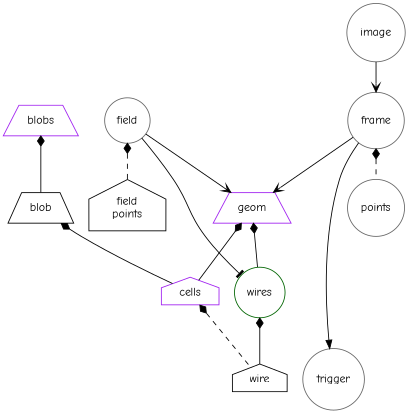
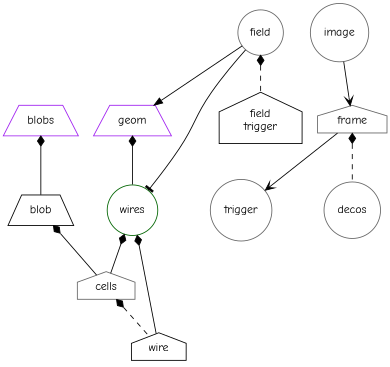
(376, 121) -> (352, 121)
(185, 161) -> (202, 73)
(317, 162) -> none
(127, 208) -> (261, 121)
(376, 208) -> (352, 210)
(328, 239) -> (305, 159)
(216, 257) -> (116, 259)
(190, 292) -> (106, 287)
